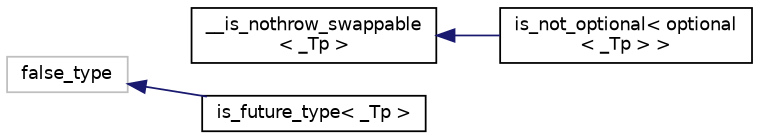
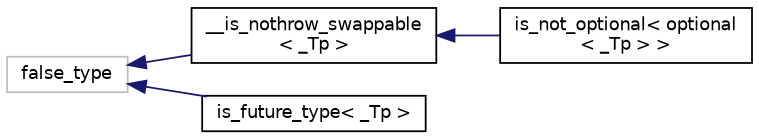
none -> (169, 59)
